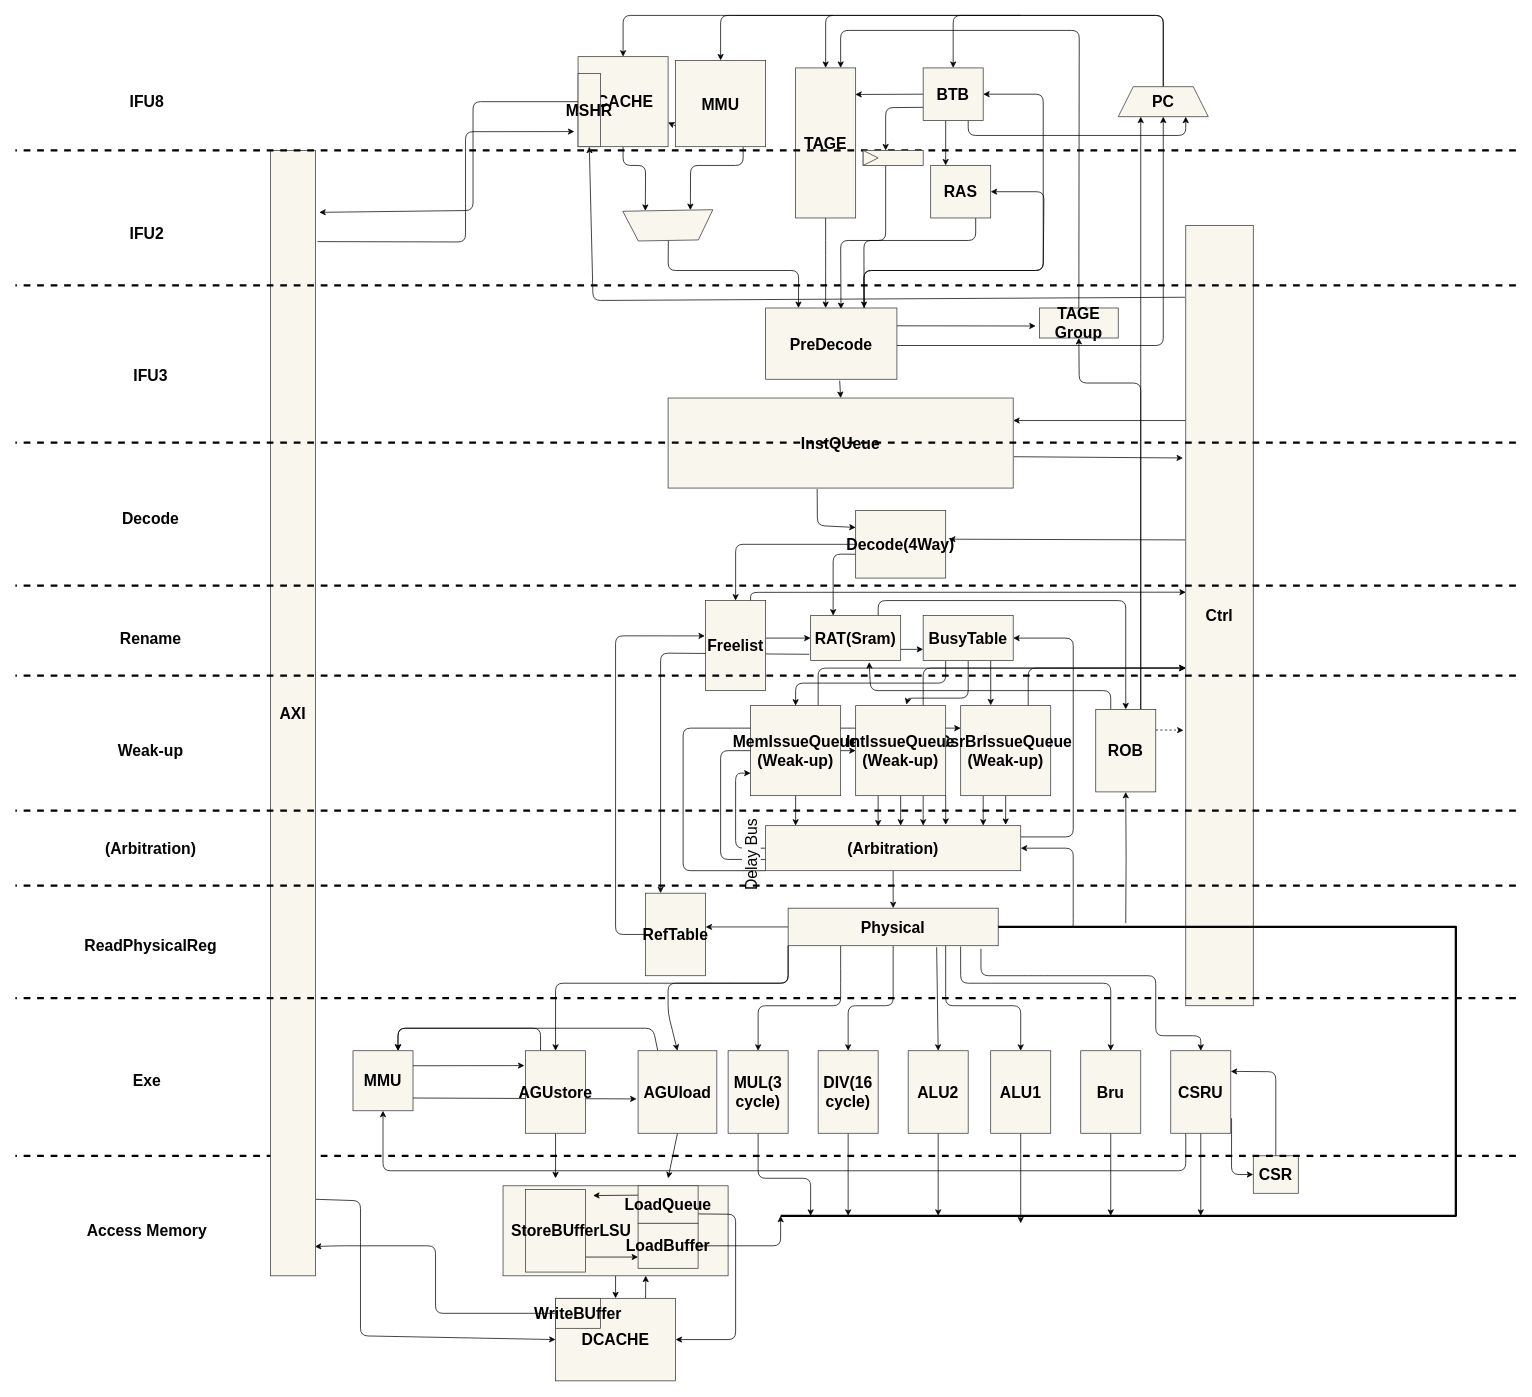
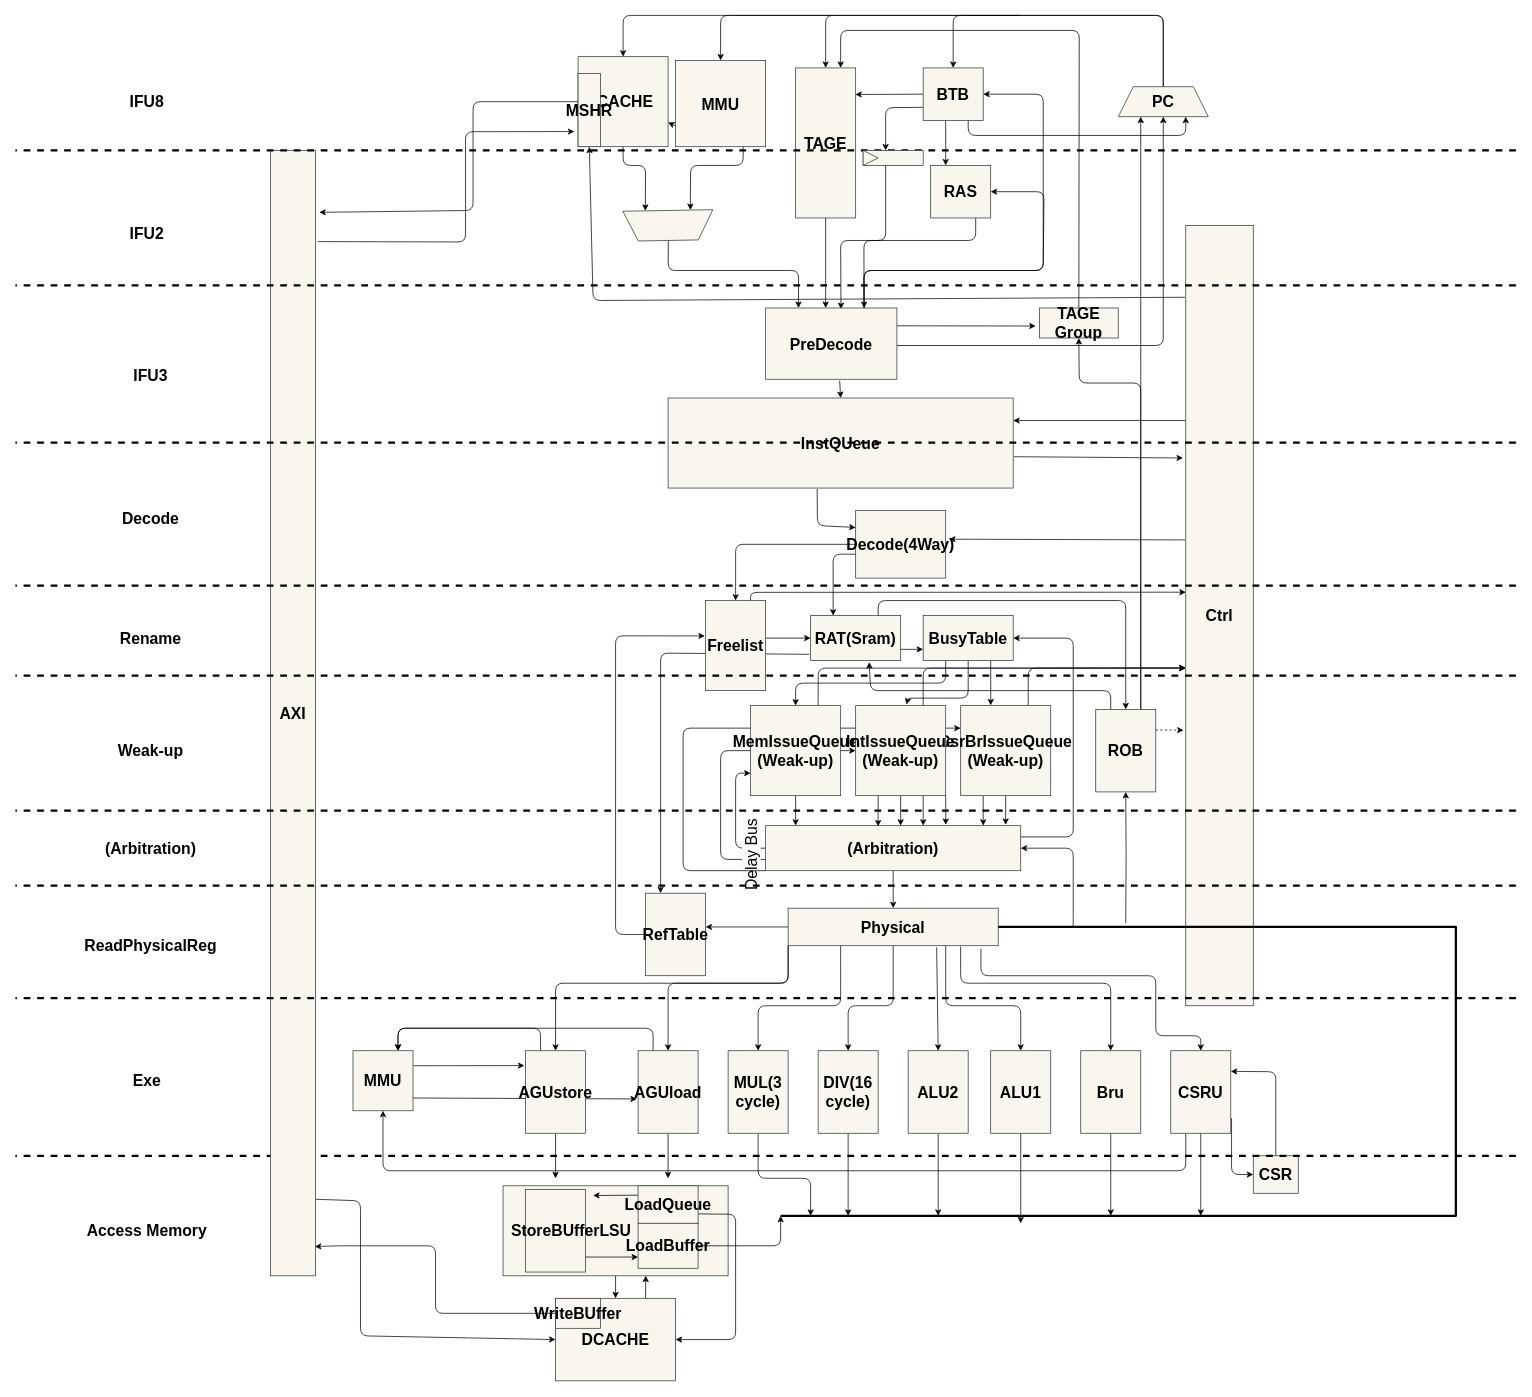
(677, 1092) -> (668, 1092)
